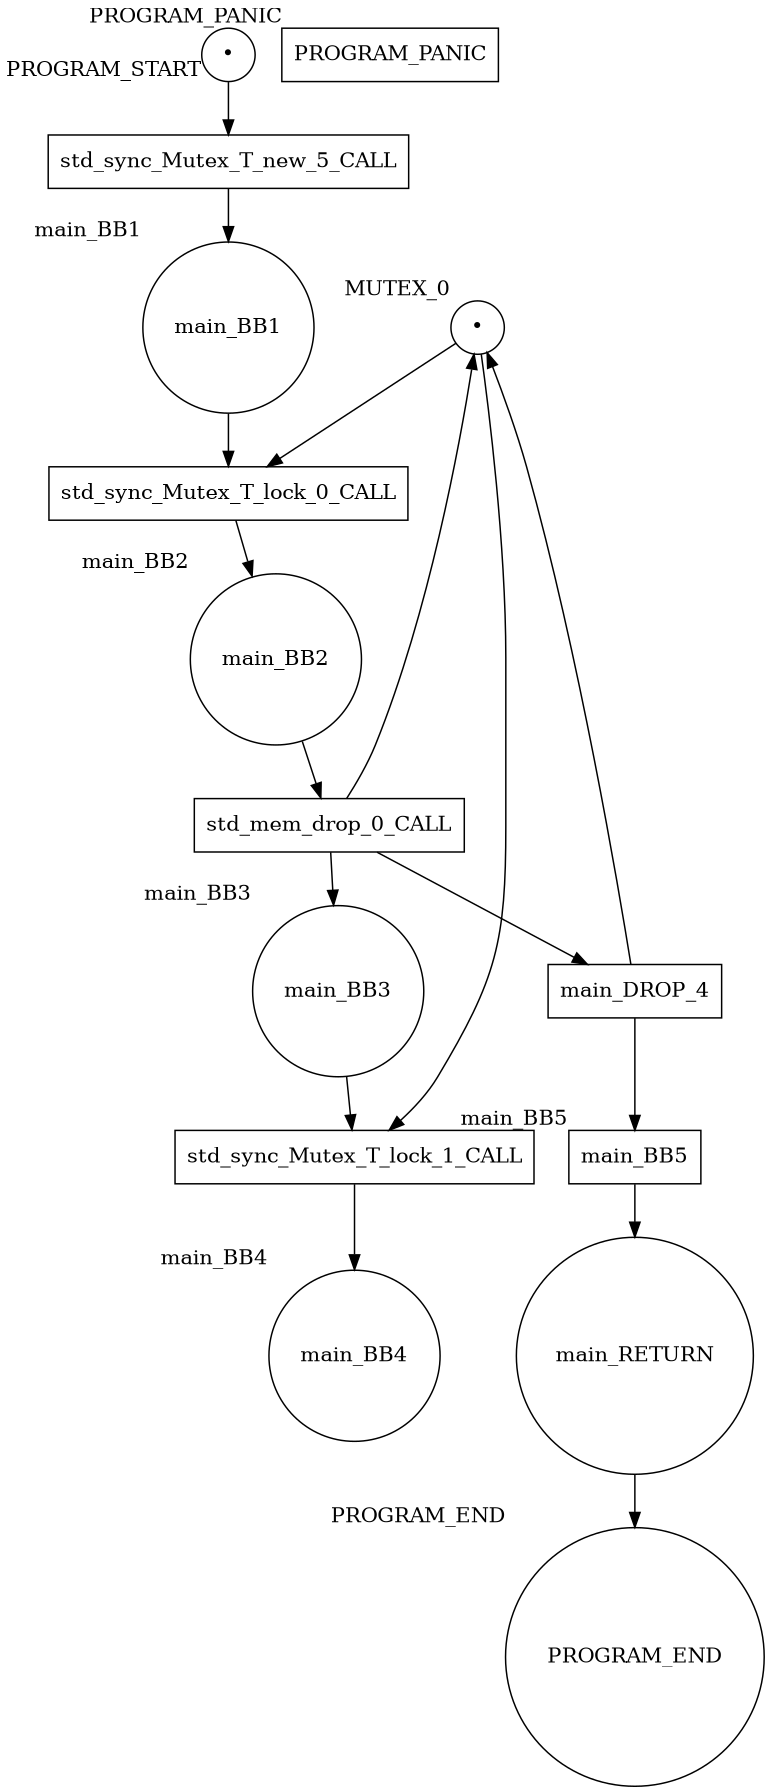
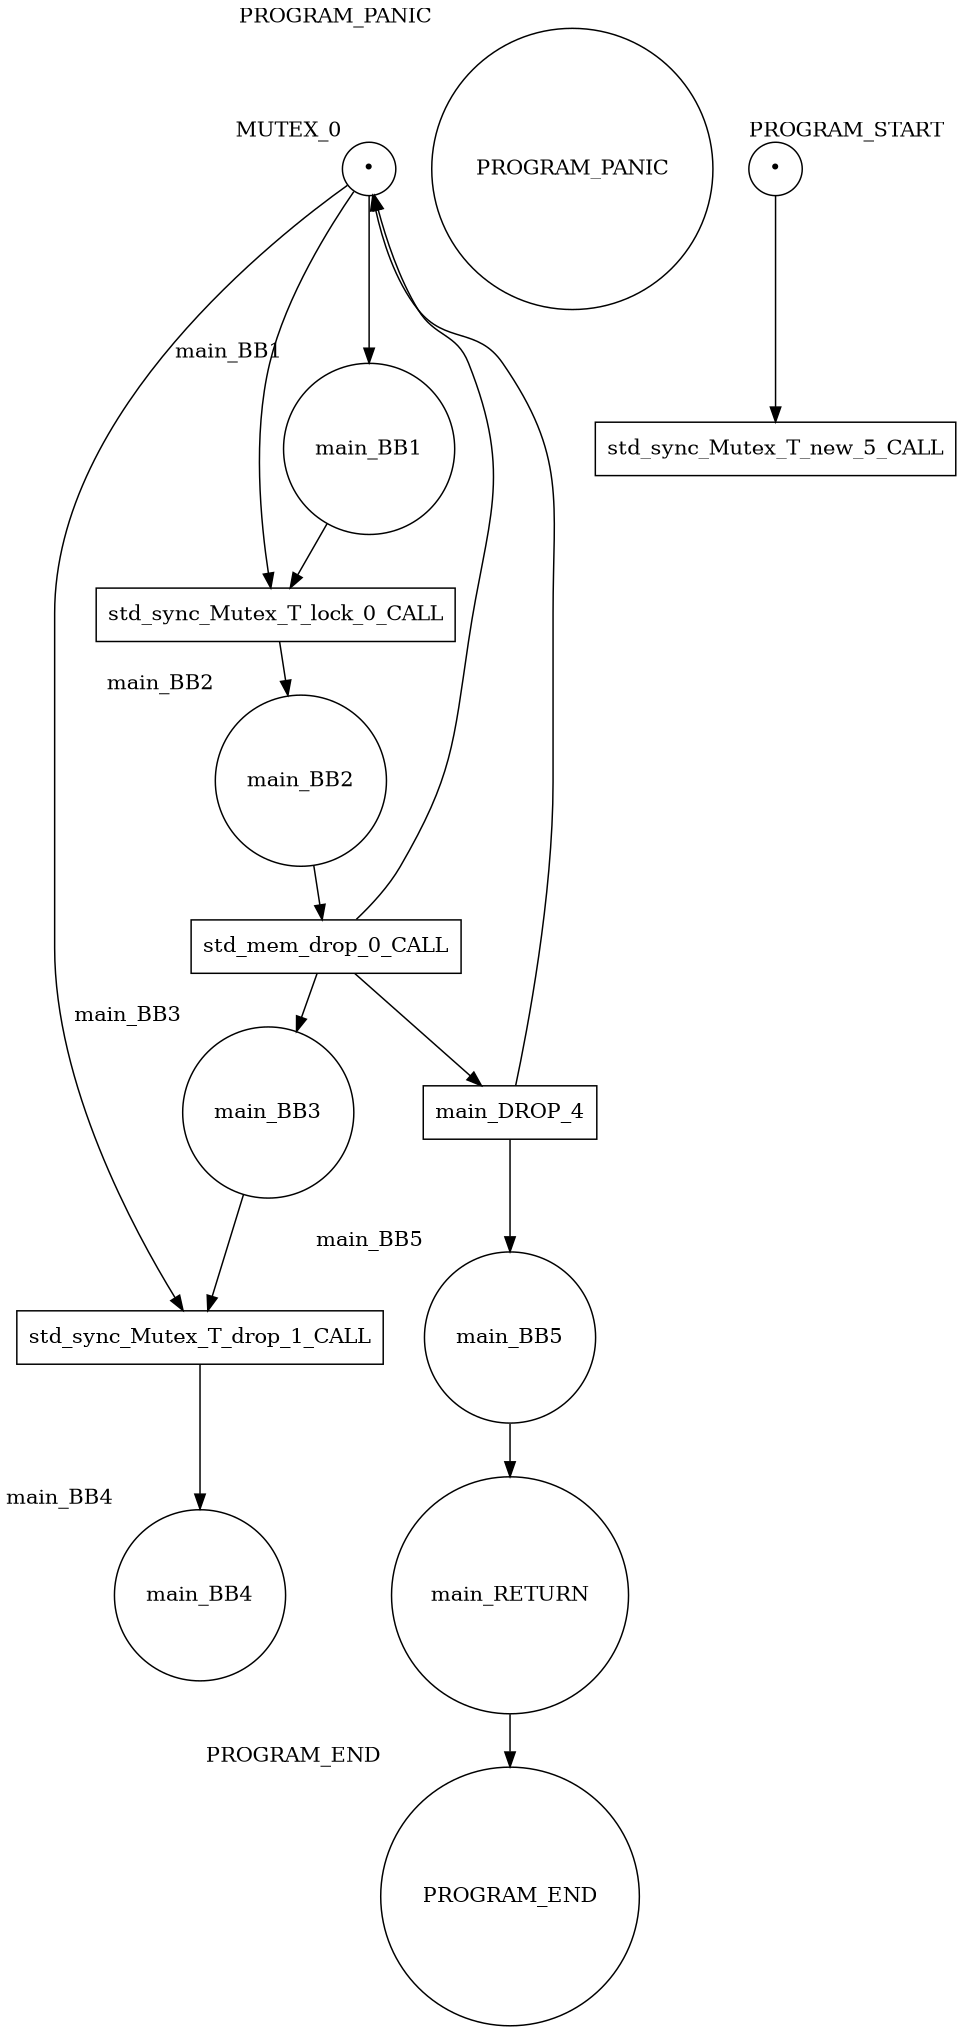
(390, 55) -> (572, 169)
(228, 207) -> (369, 272)
(355, 1157) -> (200, 1337)
(635, 1157) -> (510, 1337)
